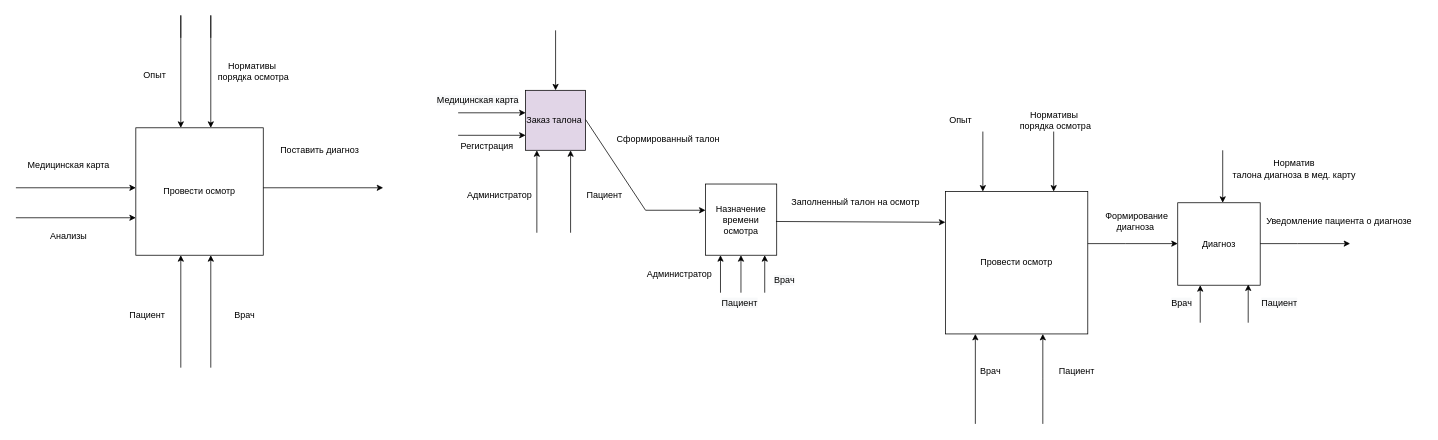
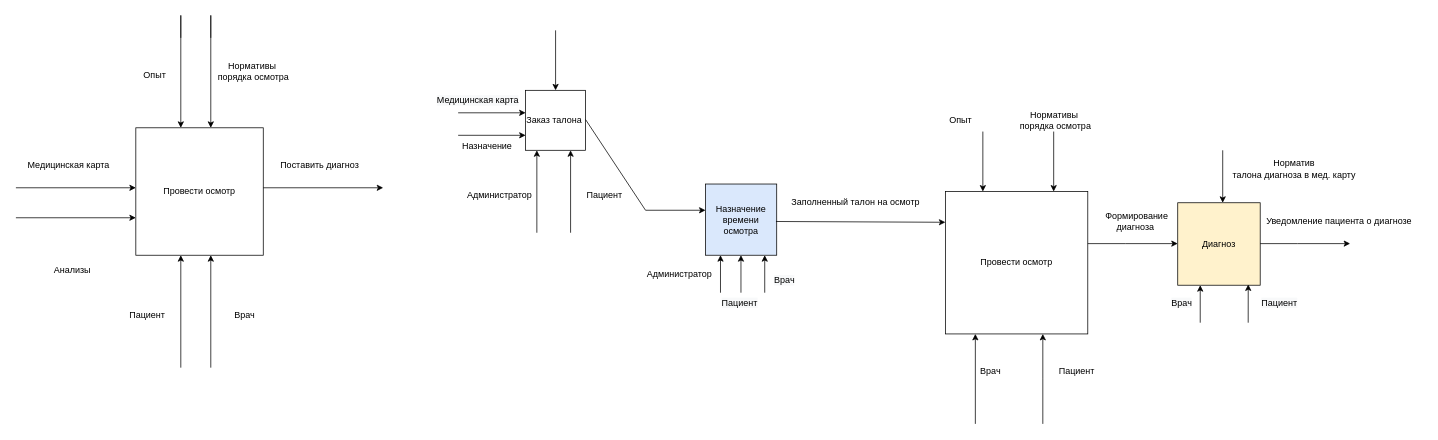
(555, 120) -> (555, 120)
(668, 139) -> none
(488, 147) -> (488, 147)
(319, 150) -> (319, 165)
(741, 220) -> (741, 220)
(68, 237) -> (72, 270)
(1219, 244) -> (1219, 244)
